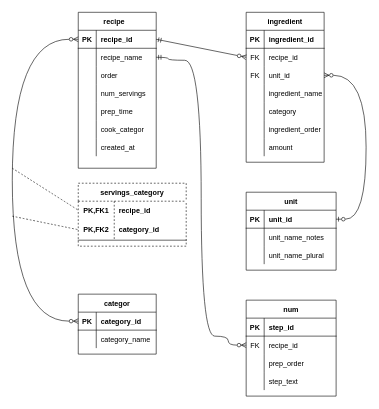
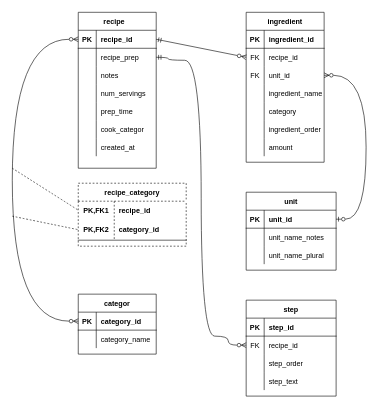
(122, 58) -> (122, 58)
(111, 76) -> (111, 76)
(132, 193) -> (132, 193)
(291, 310) -> (291, 310)
(289, 364) -> (289, 364)
